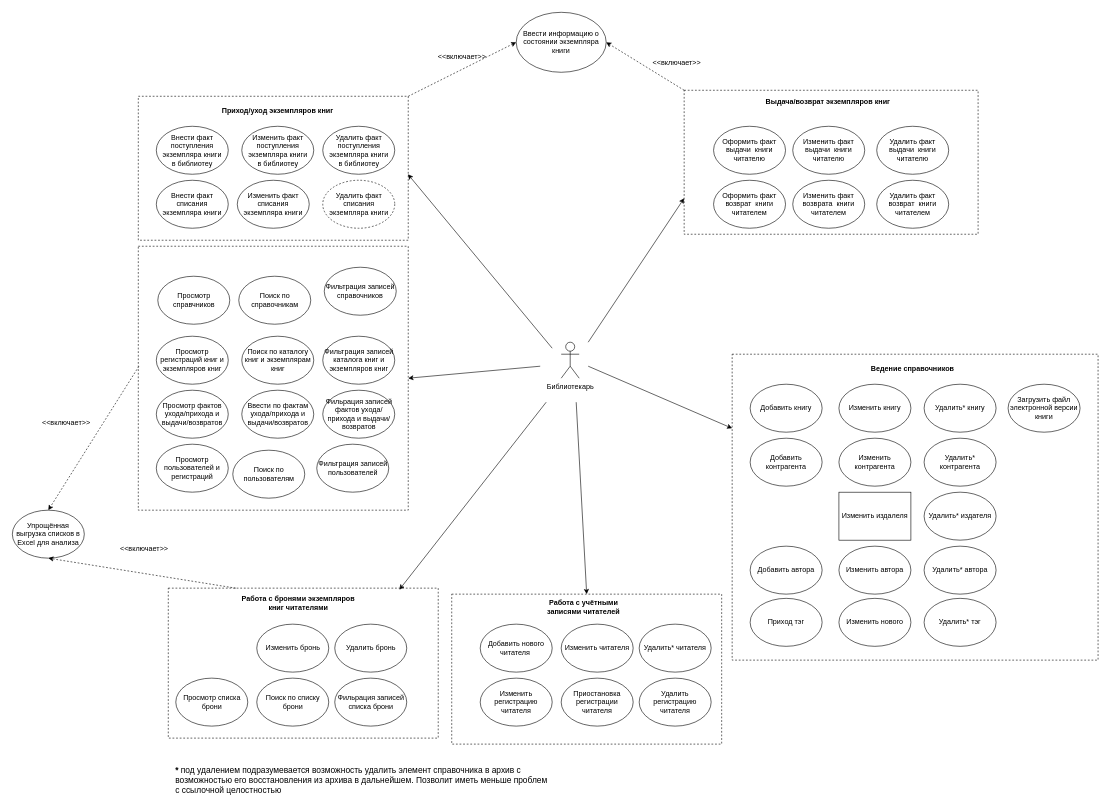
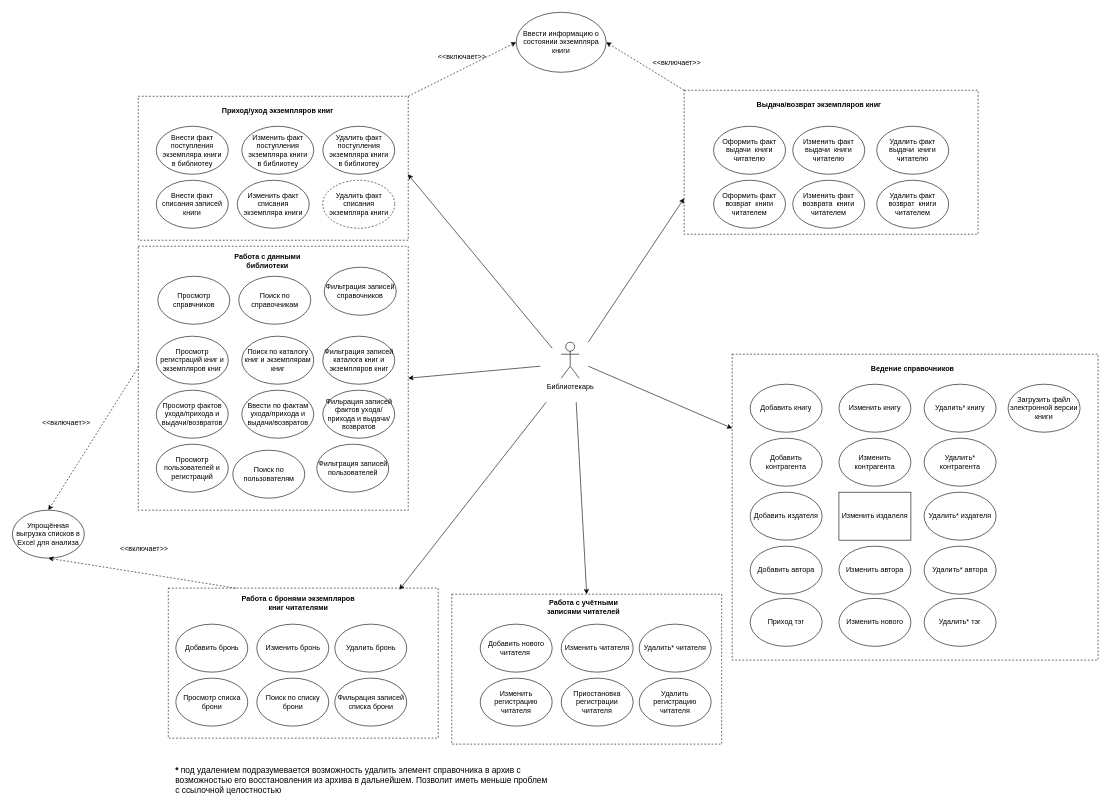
(828, 102) -> (819, 105)
(192, 204) -> (192, 204)
none -> (267, 261)
none -> (786, 516)
none -> (212, 648)
